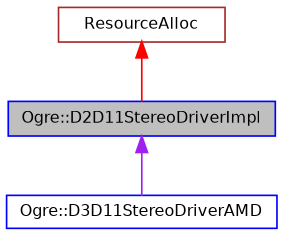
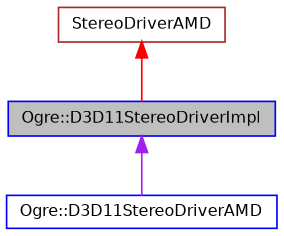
(142, 25) -> (142, 25)
(142, 119) -> (142, 119)
